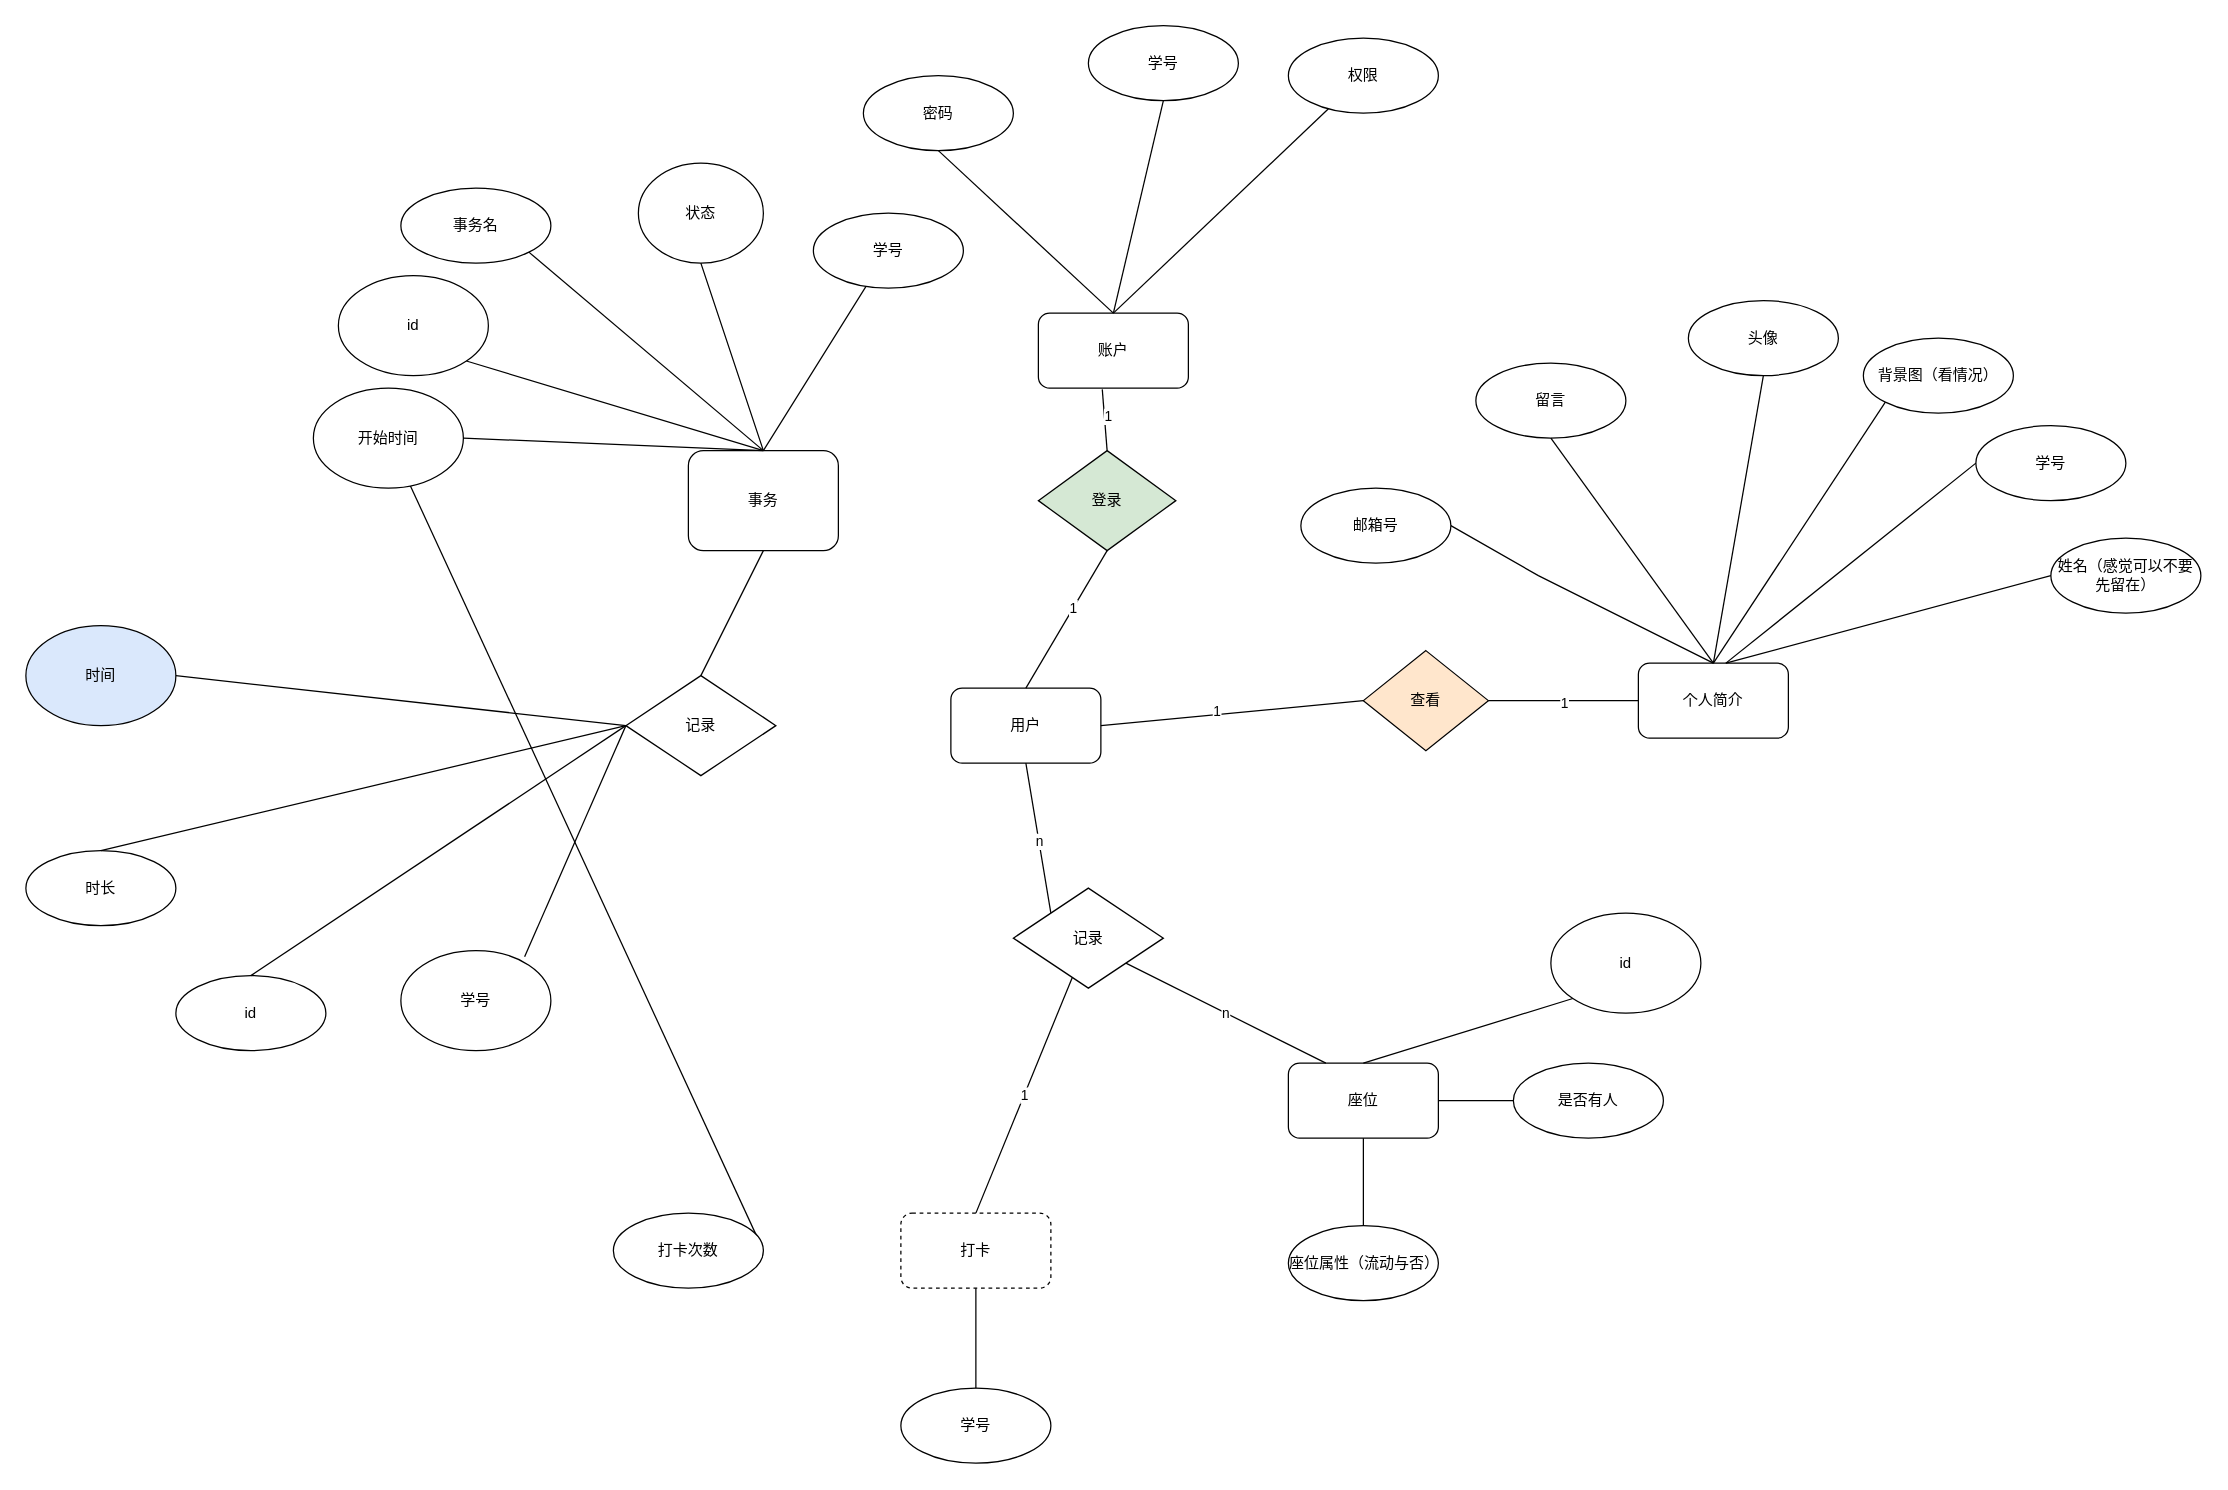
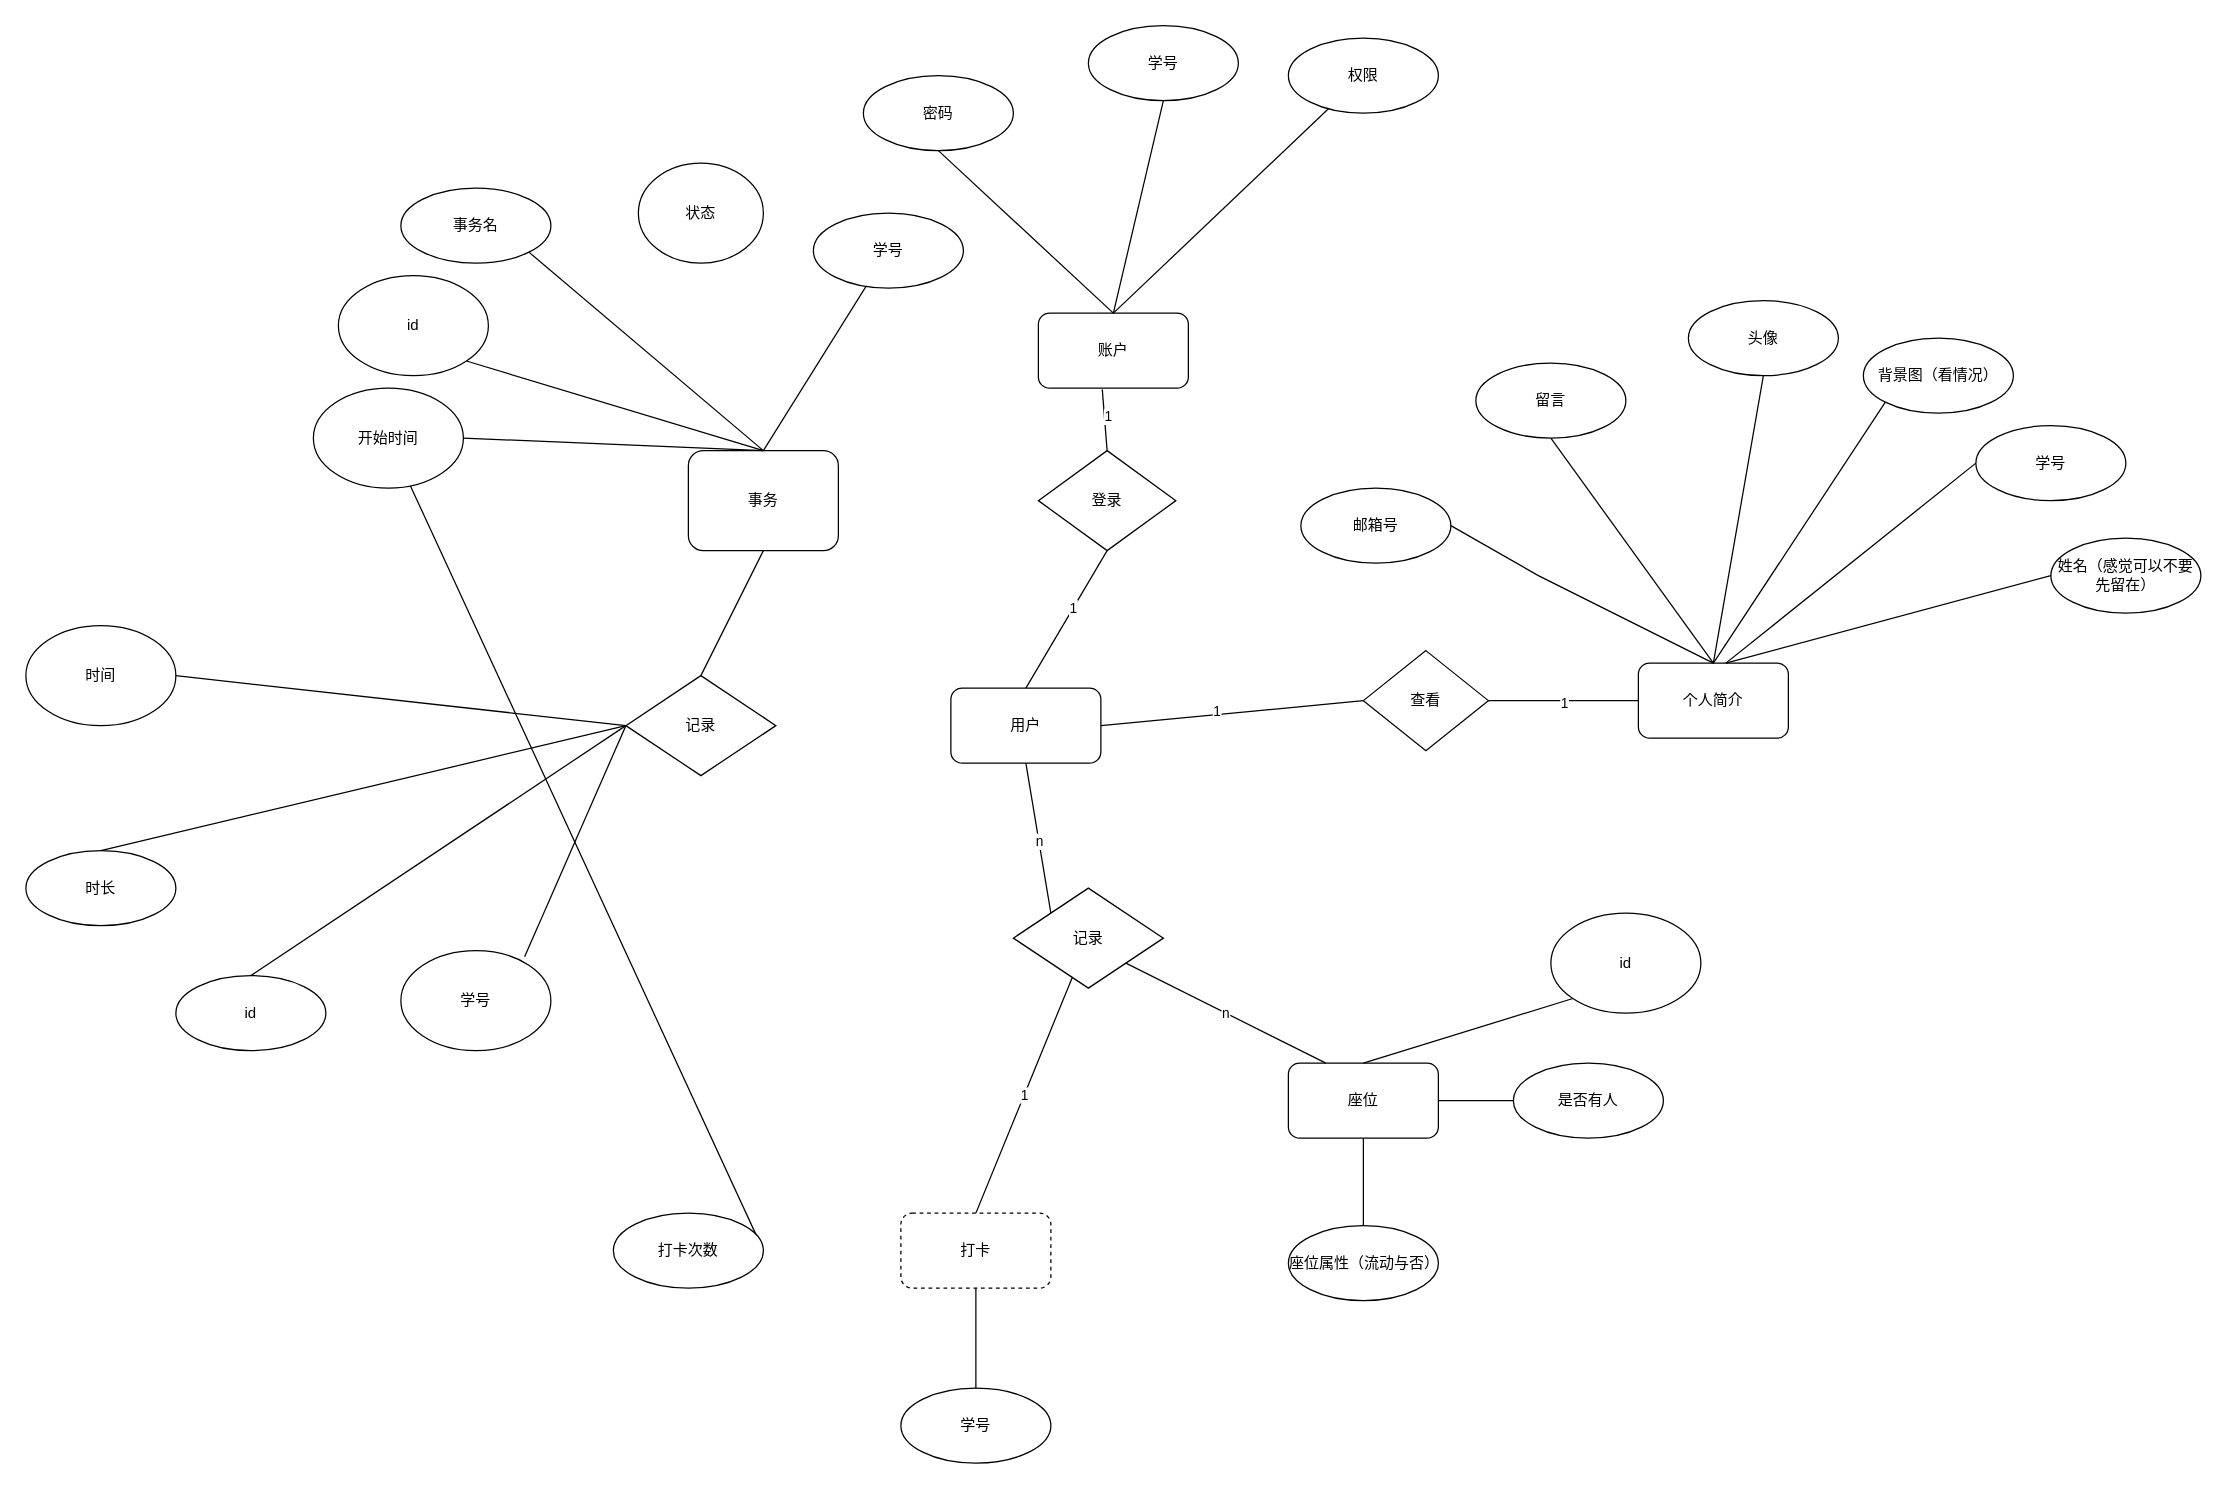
(731, 354) -> none
(1107, 501) -> (1107, 501)
(101, 676) -> (101, 676)
(1426, 701) -> (1426, 701)
